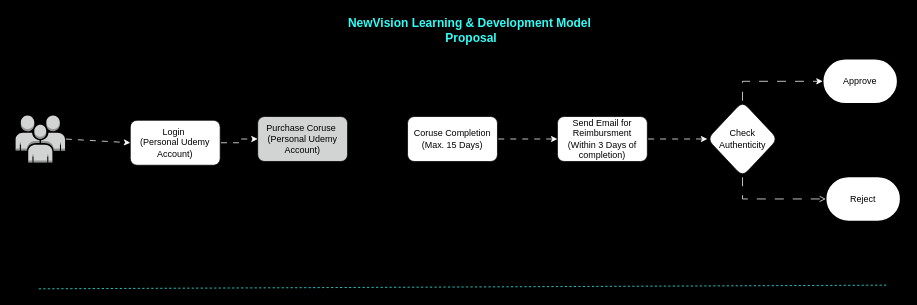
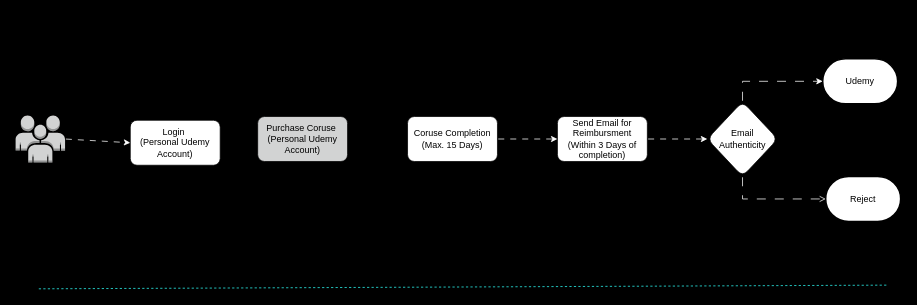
(470, 30) -> none
(861, 81) -> (861, 81)
(743, 139) -> (743, 139)
(231, 143) -> none
